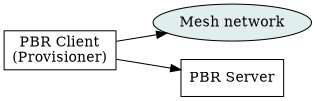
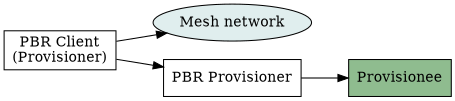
(232, 78) -> (232, 78)
none -> (400, 78)
